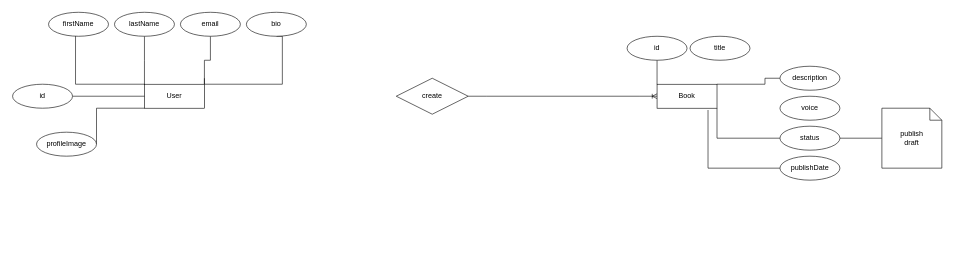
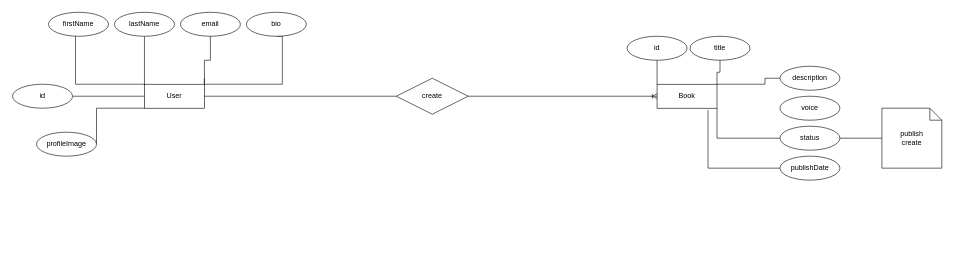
none -> (720, 72)
none -> (300, 96)
(912, 138) -> (912, 138)
